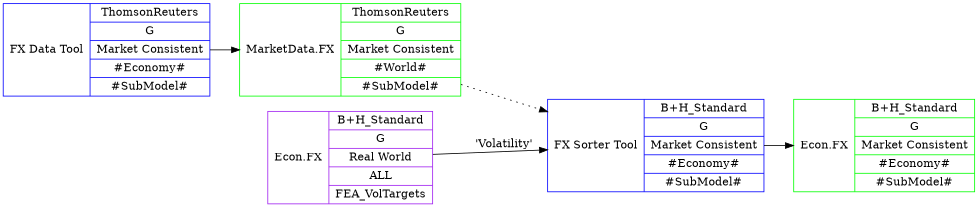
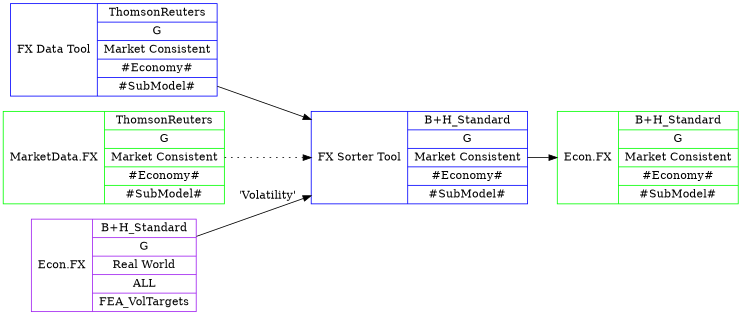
(221, 50) -> (260, 102)
(401, 68) -> (164, 176)
